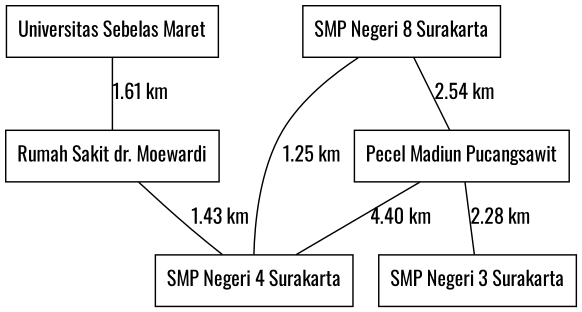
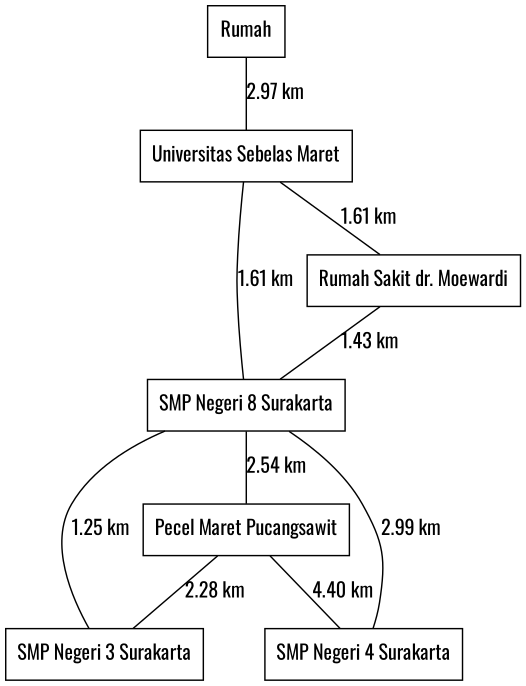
none -> (246, 32)
(312, 156) -> (412, 530)
(462, 156) -> (246, 530)
(180, 219) -> (330, 343)
none -> (237, 281)
none -> (69, 509)
